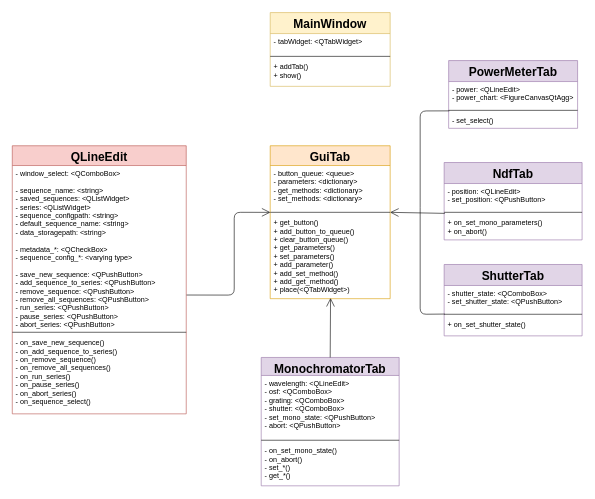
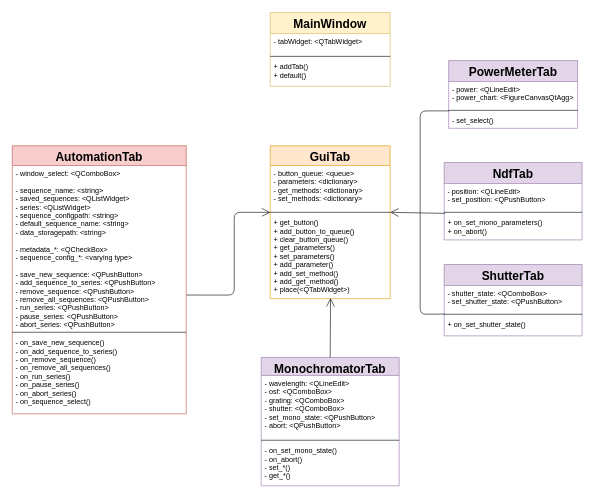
(293, 67) -> (293, 67)
(99, 157) -> (99, 157)
